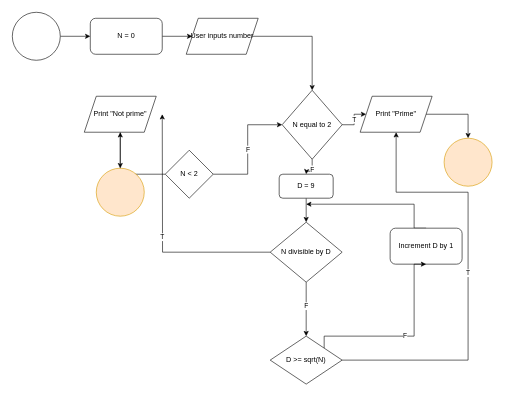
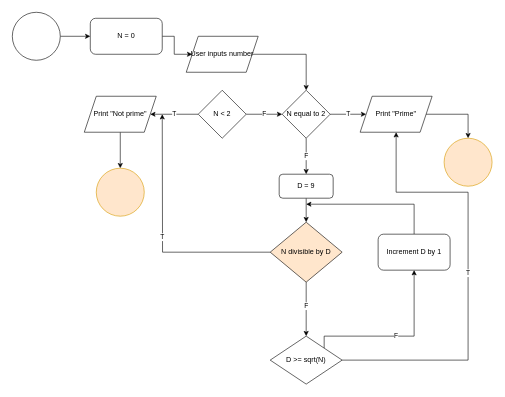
(222, 36) -> (222, 54)
(312, 125) -> (306, 114)
(189, 174) -> (222, 114)
(426, 246) -> (414, 252)
(306, 252) -> (306, 252)
